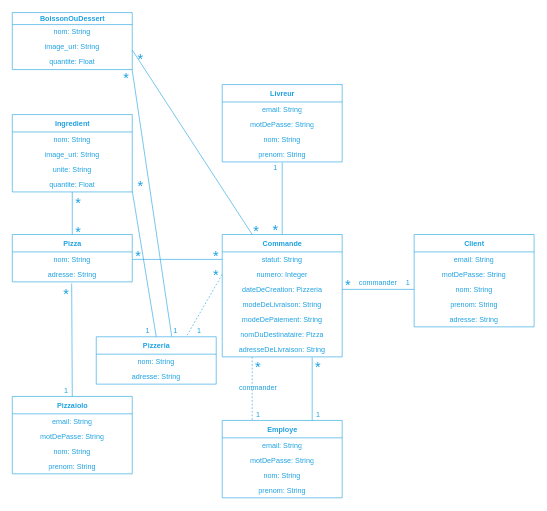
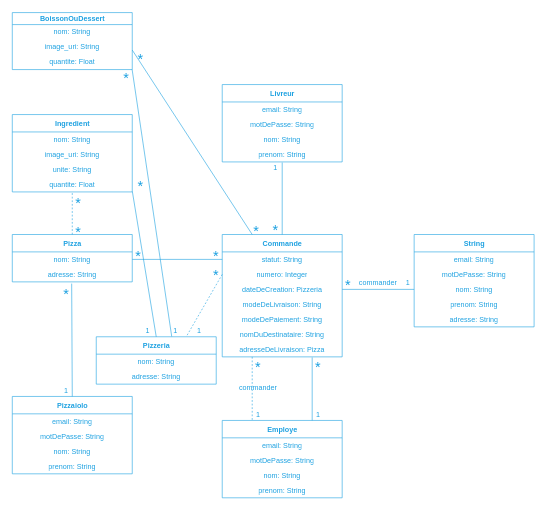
(72, 212) -> (72, 212)
(475, 243) -> (475, 243)
(282, 335) -> (282, 335)
(282, 350) -> (282, 350)
